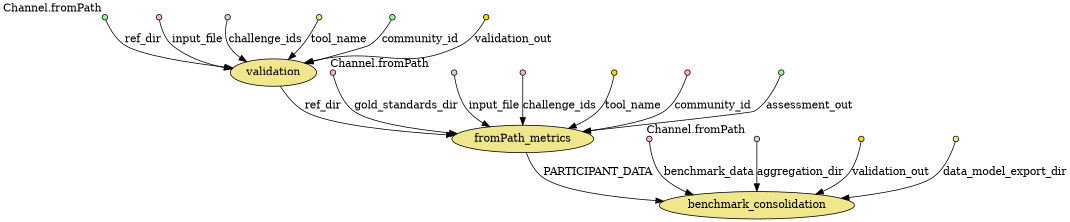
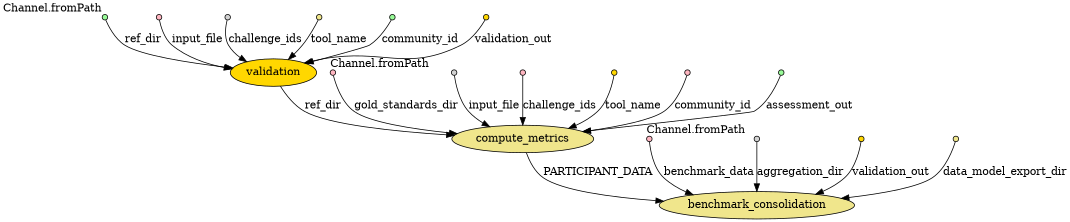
(273, 73) -> (273, 73)
(523, 139) -> (523, 139)
